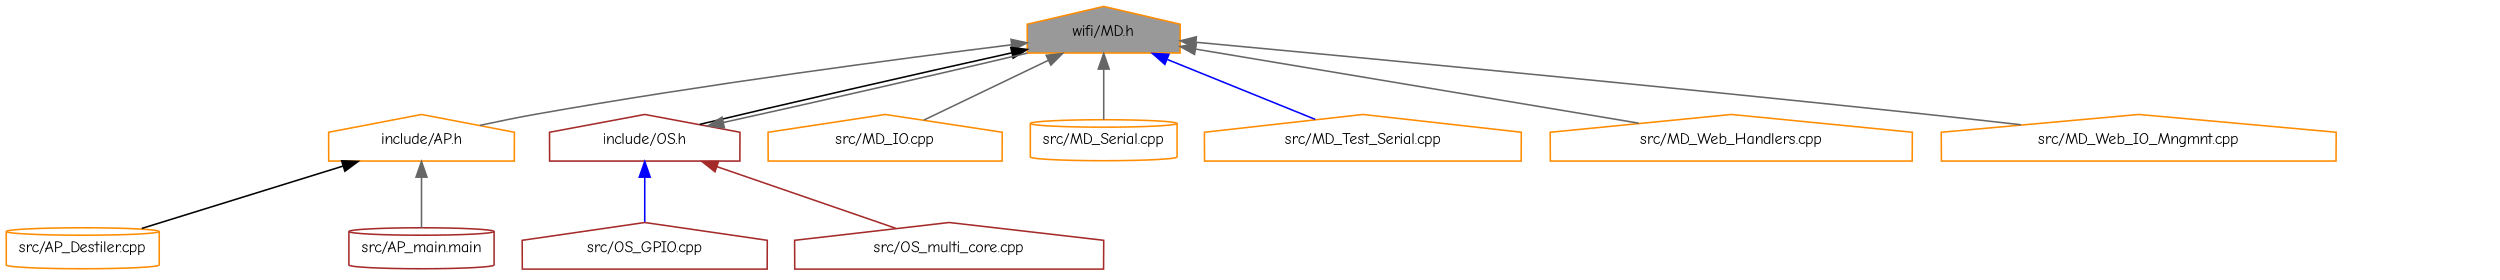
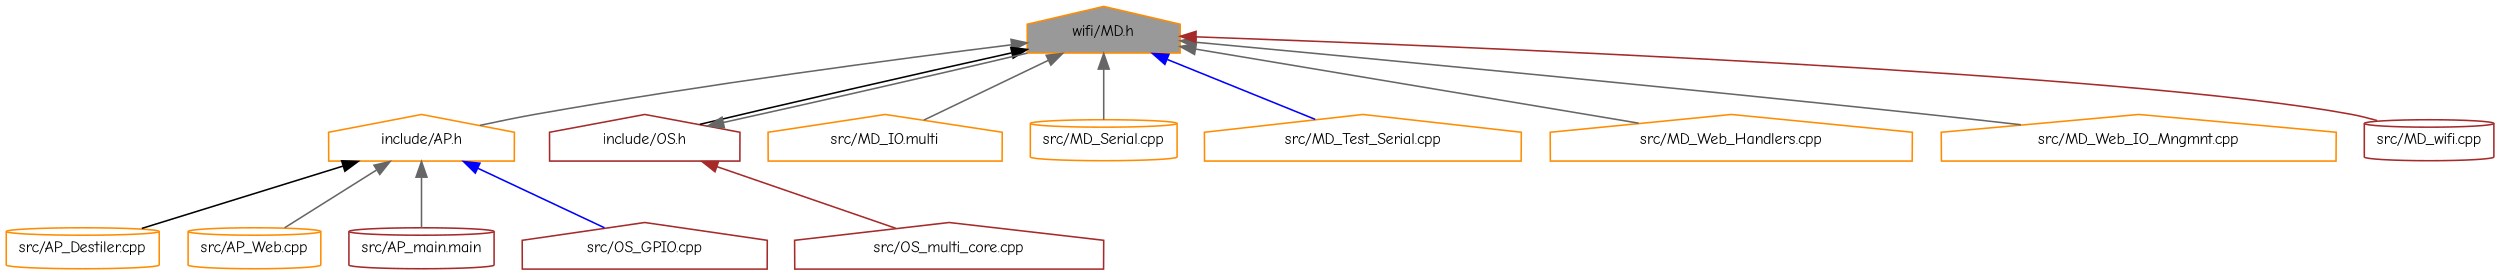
(885, 140) -> (885, 140)
none -> (2429, 140)
(645, 200) -> (541, 198)
none -> (254, 248)
